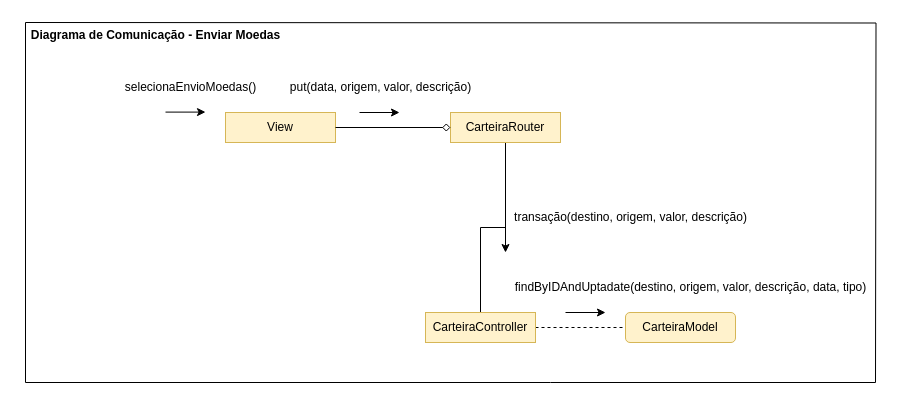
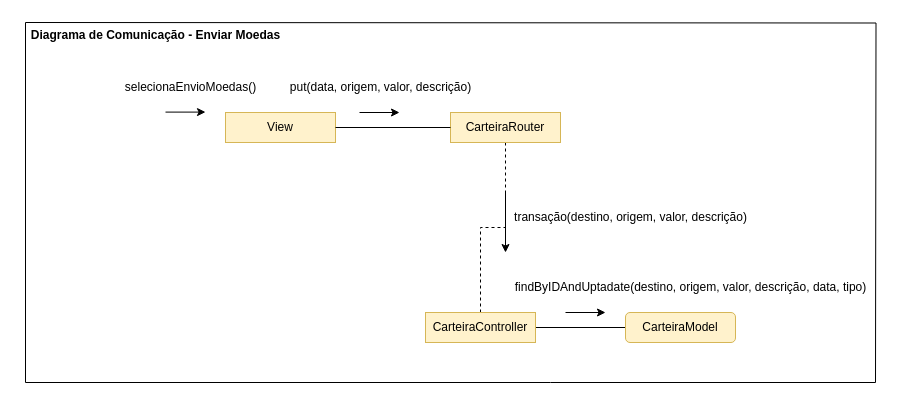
(442, 128) -> (446, 128)
(481, 258) -> (481, 258)
(581, 328) -> (581, 328)
